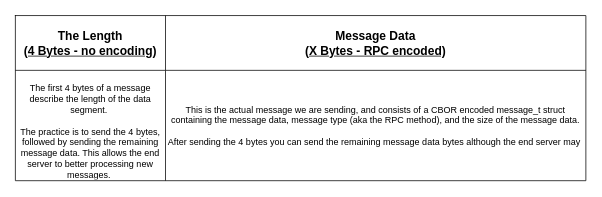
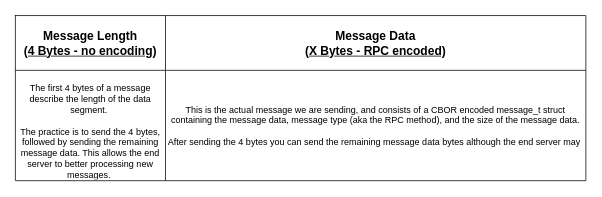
(90, 43) -> (90, 43)
